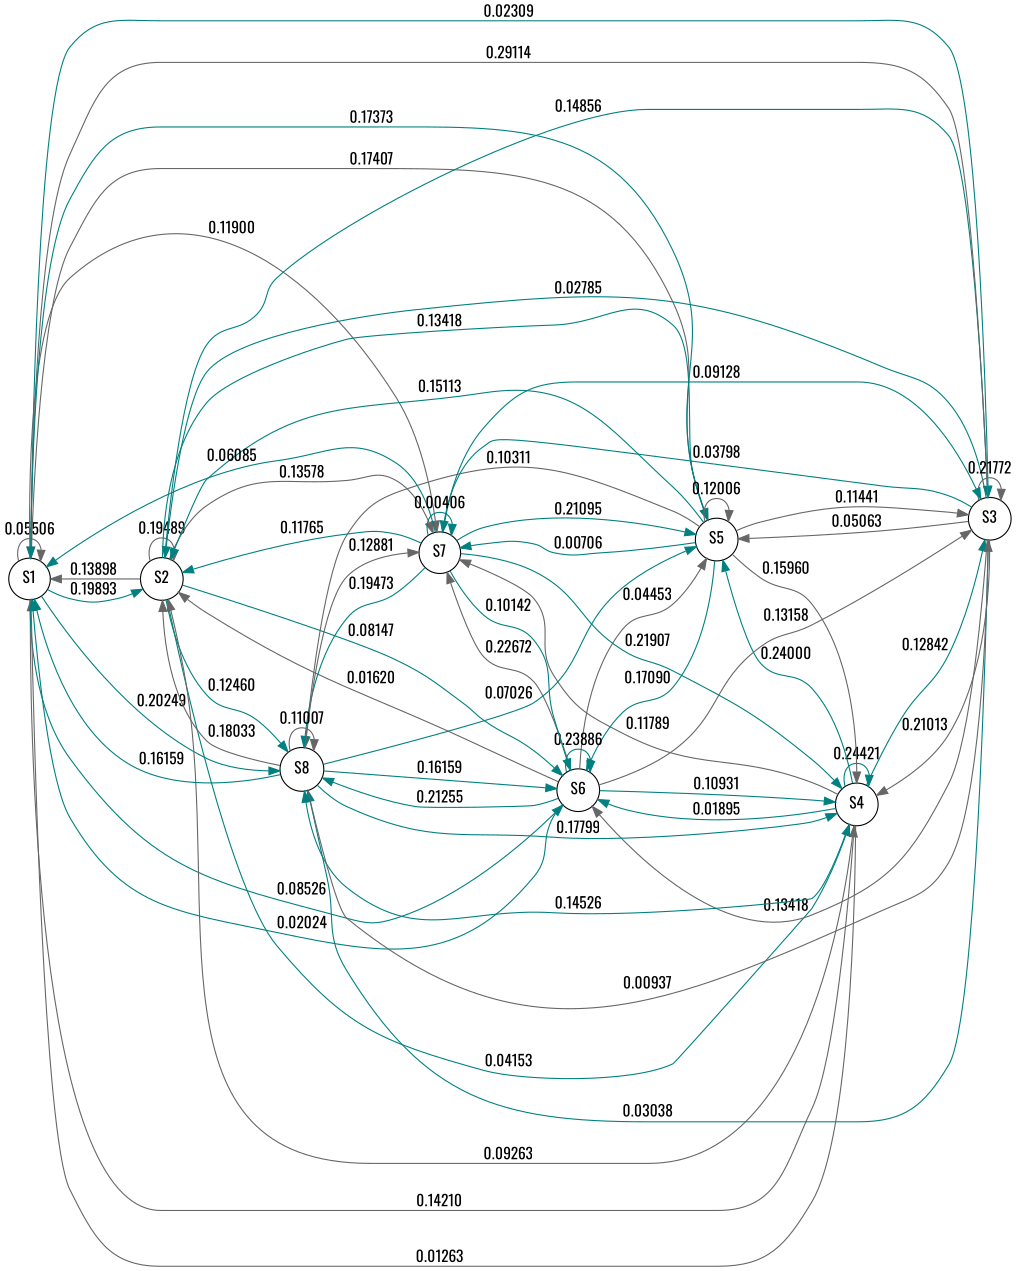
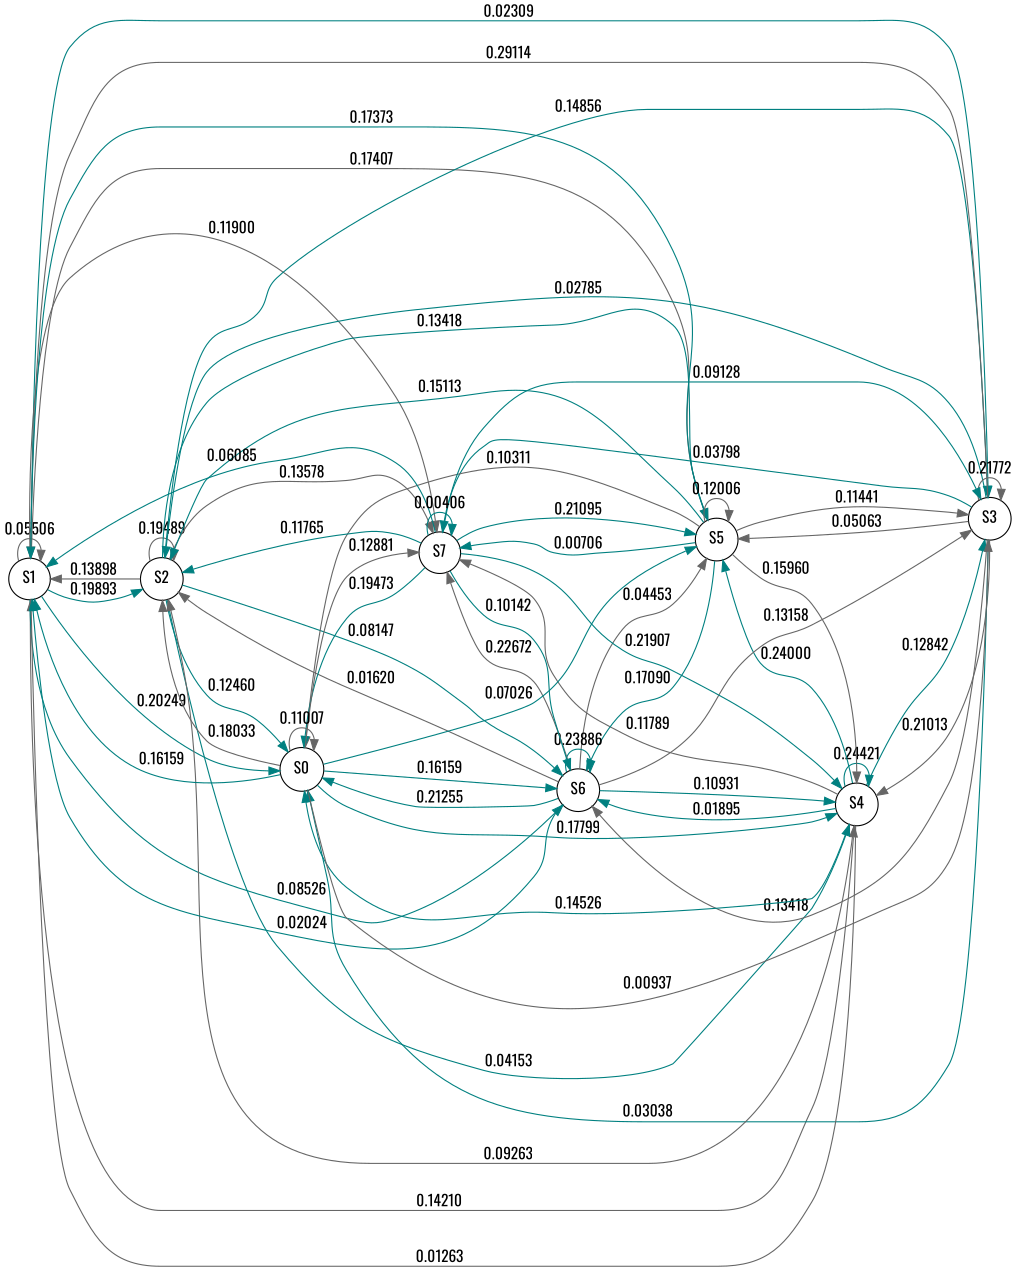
(302, 769) -> (302, 769)
